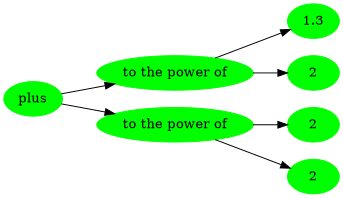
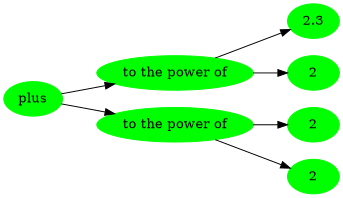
(313, 21) -> (313, 21)
